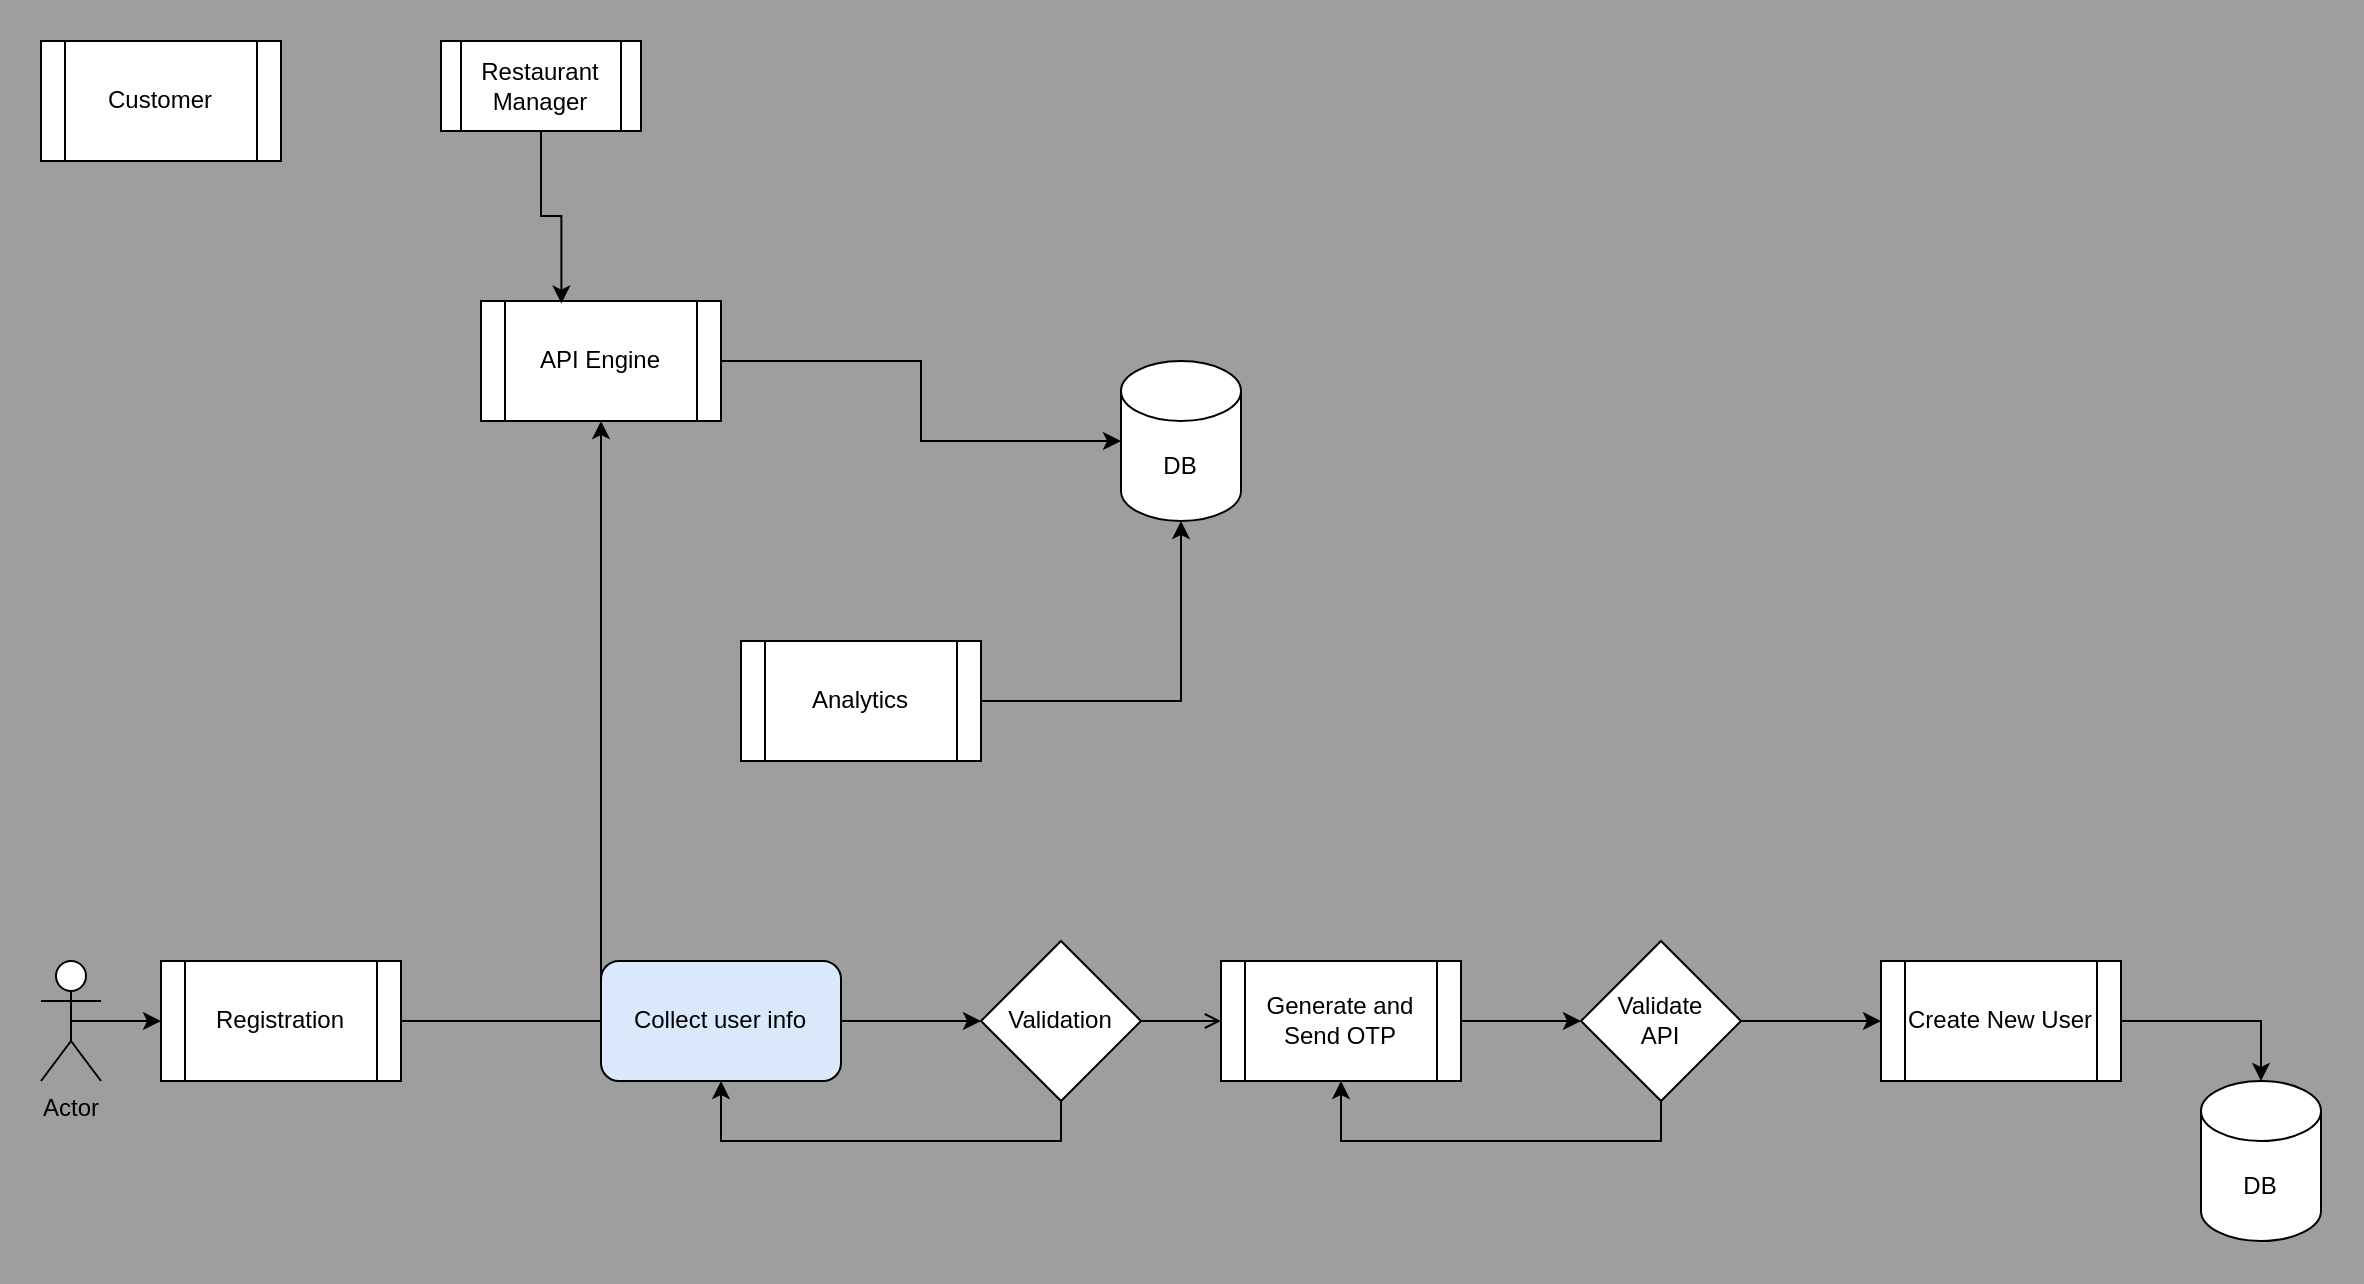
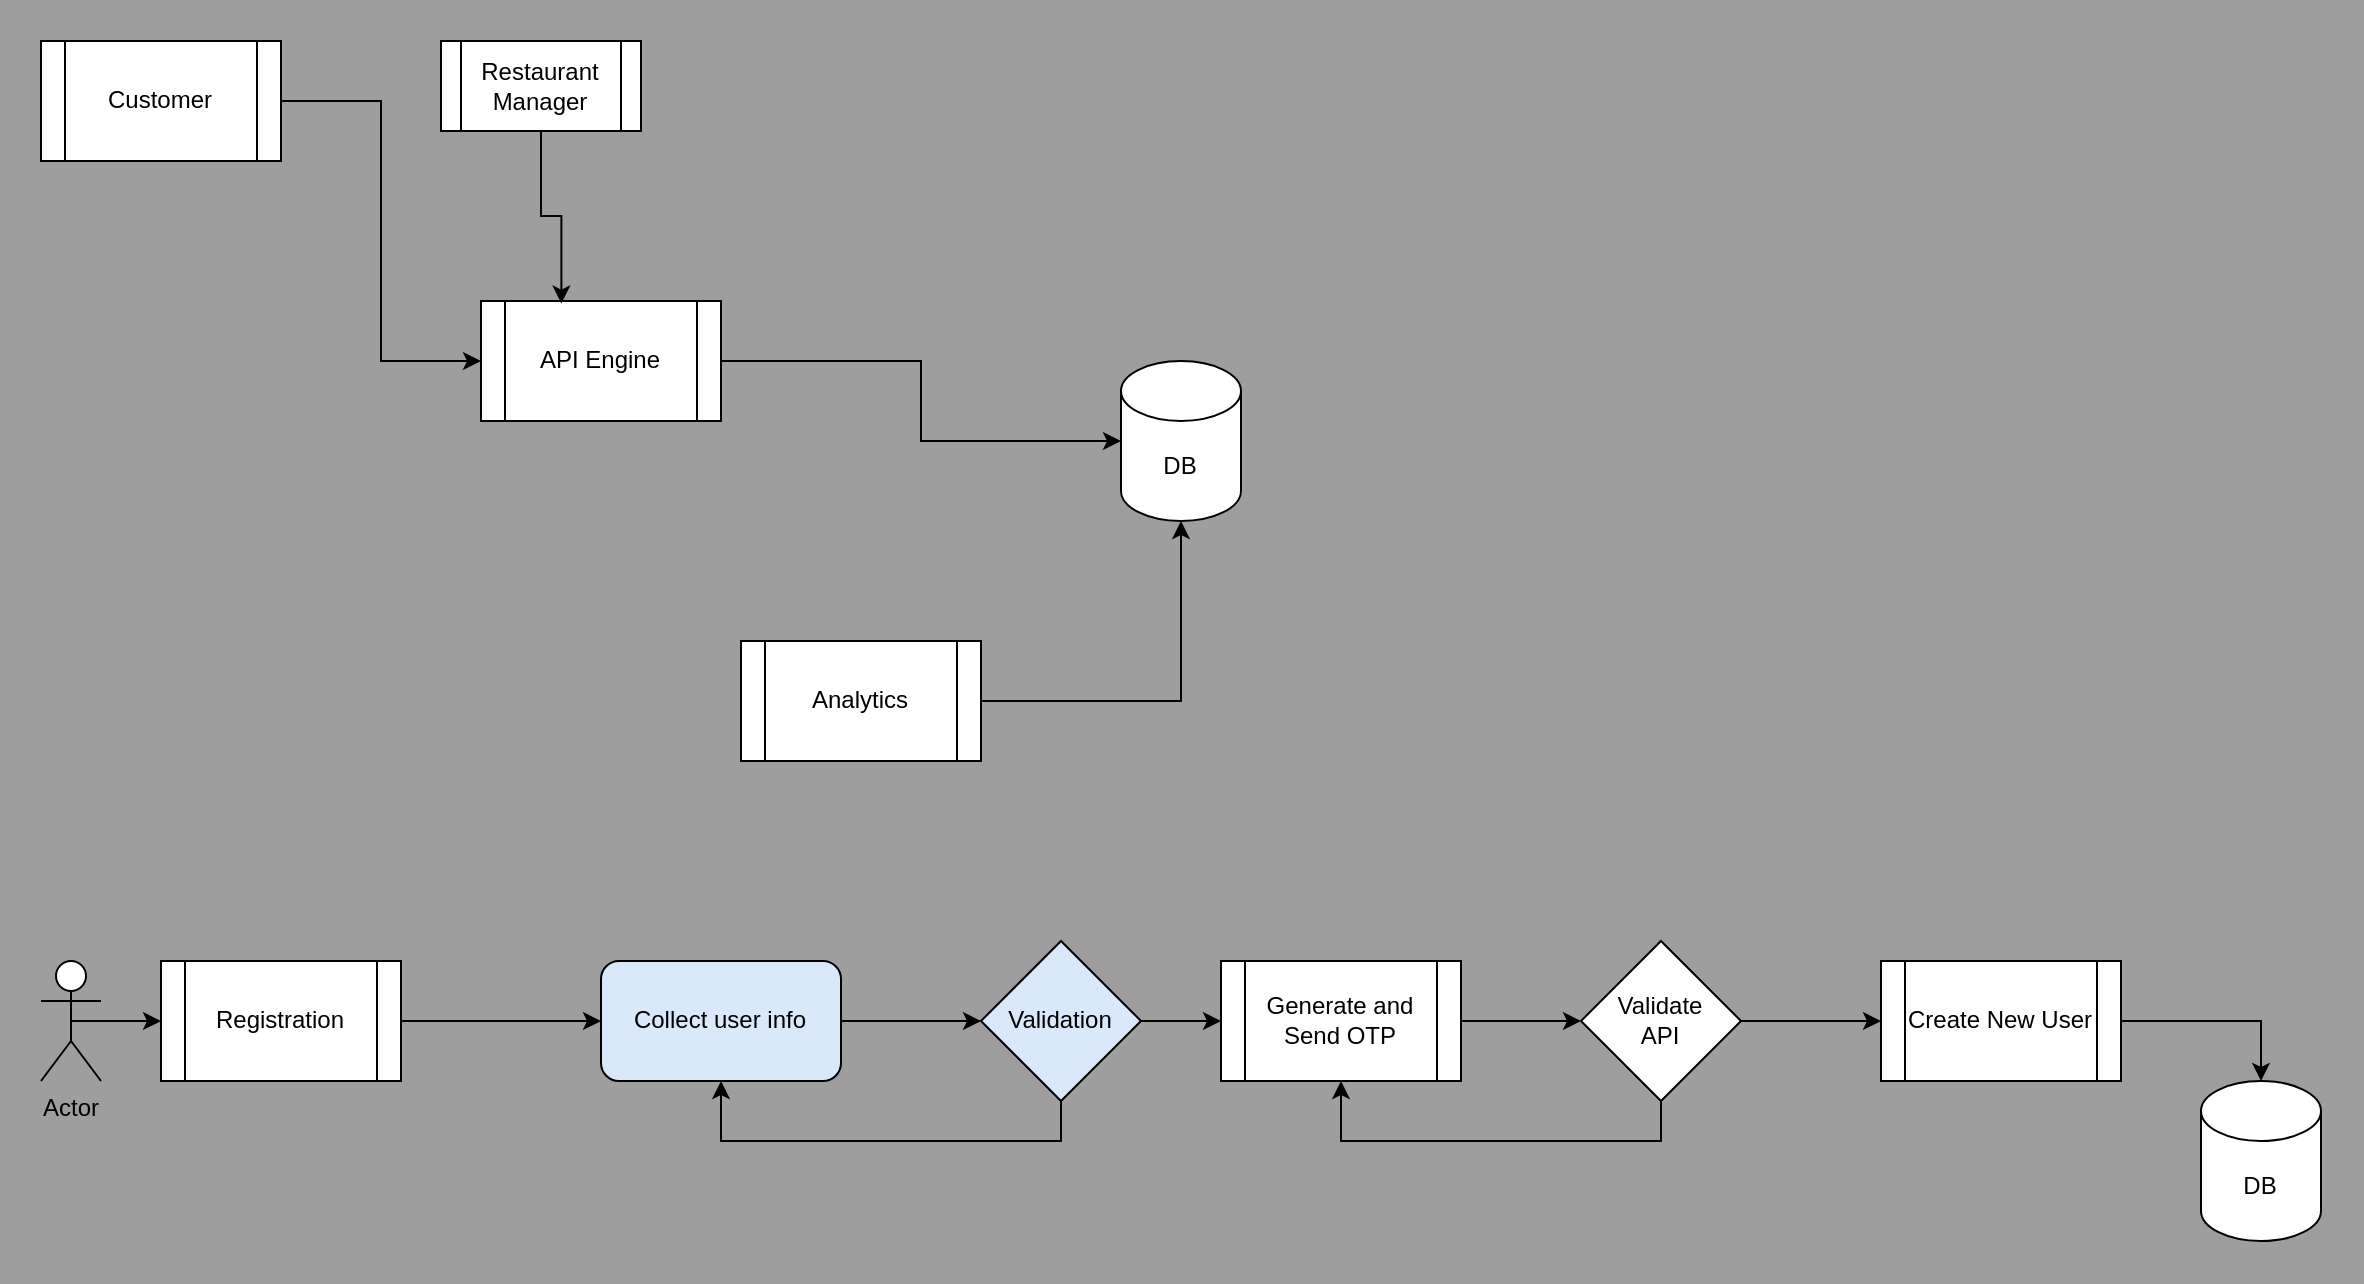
none -> (381, 224)
(601, 705) -> (586, 1021)
(1061, 1021) -> (1061, 1021)
(1208, 1021) -> (1206, 1021)
